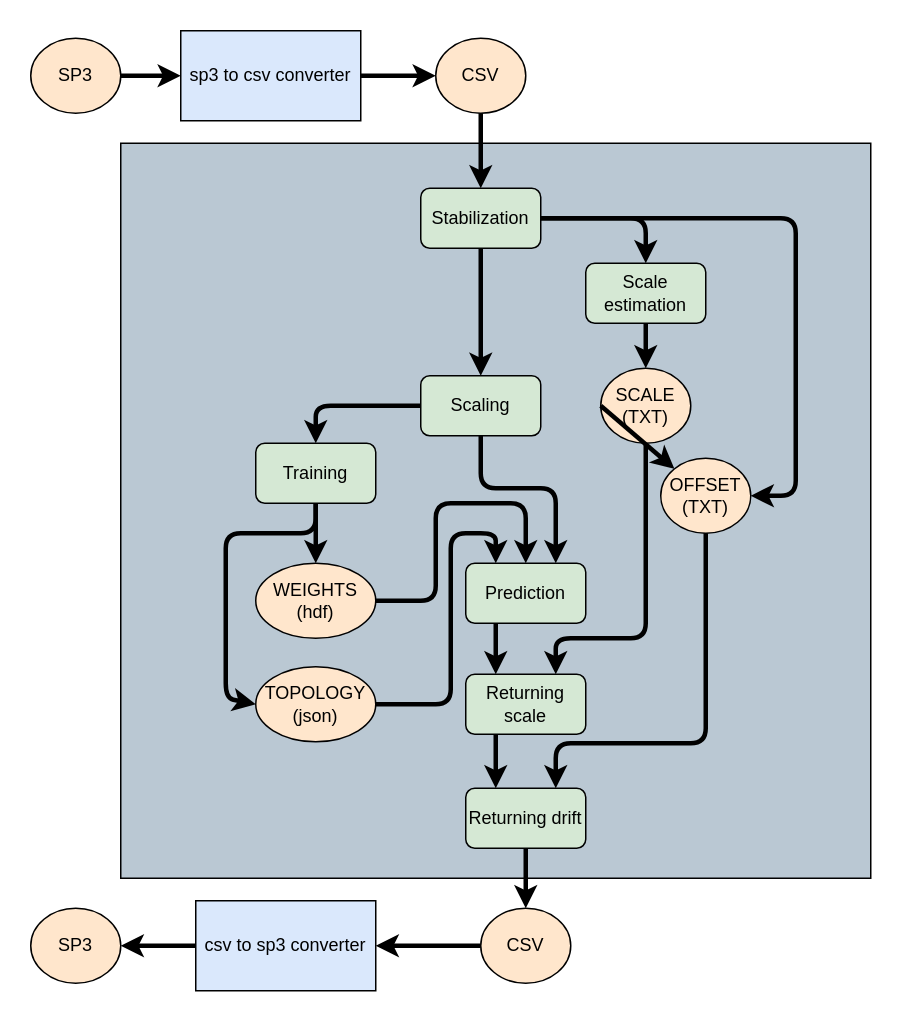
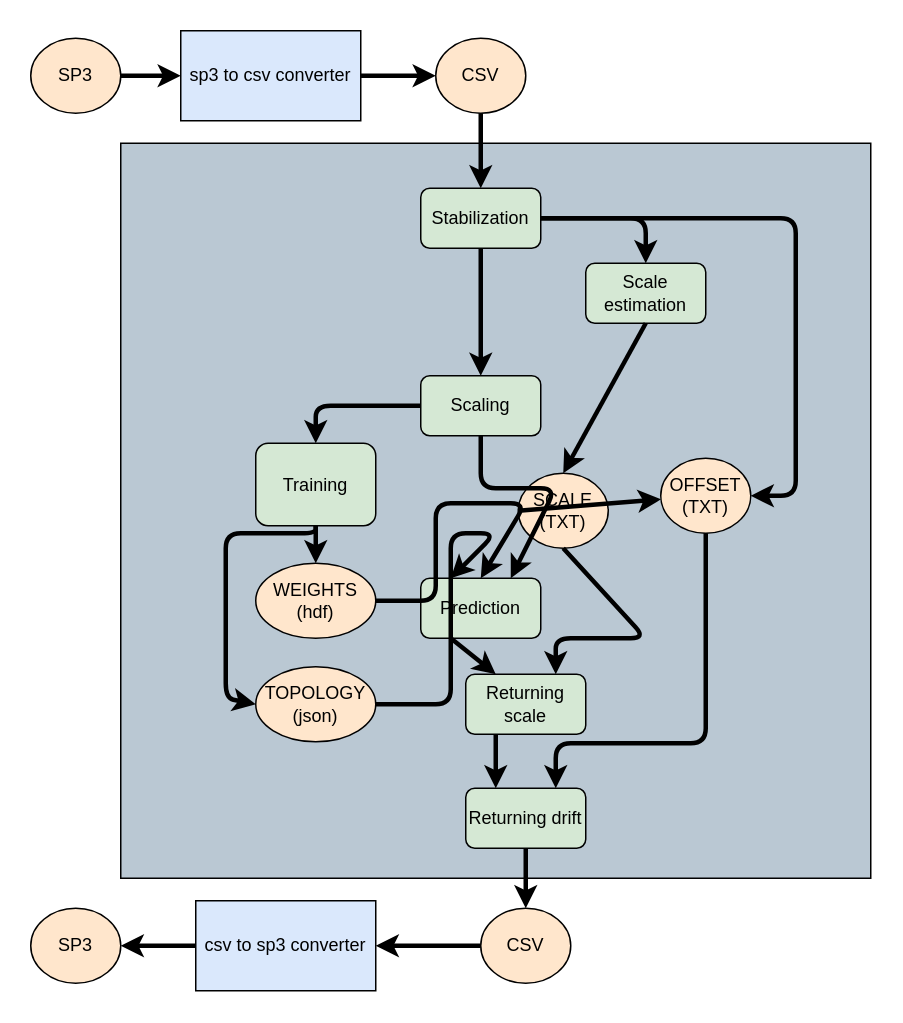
(646, 406) -> (563, 511)
(316, 473) -> (316, 485)
(526, 593) -> (481, 608)
